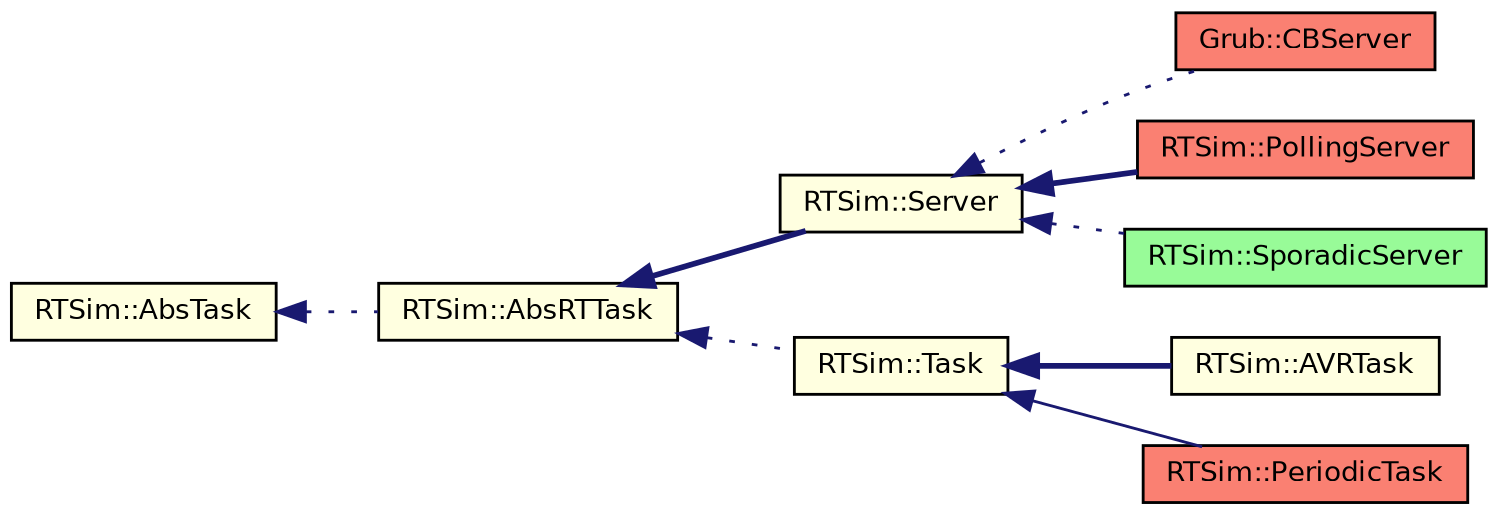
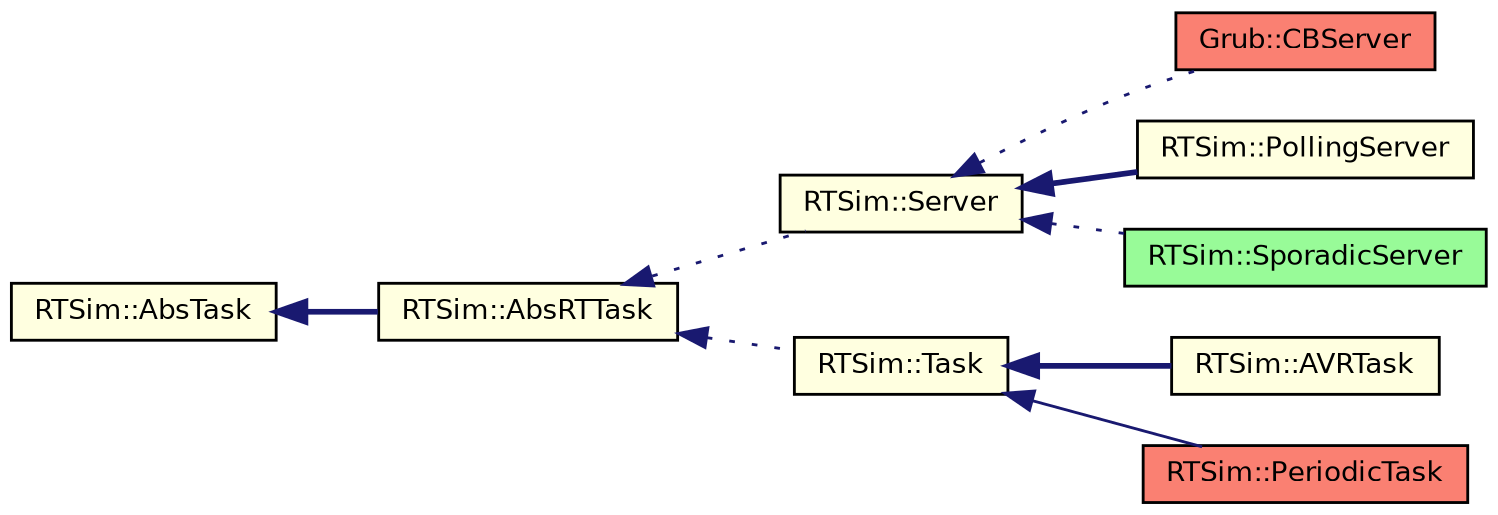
(1305, 149) -> (1305, 149)
(729, 253) -> (729, 253)
(342, 312) -> (342, 312)
